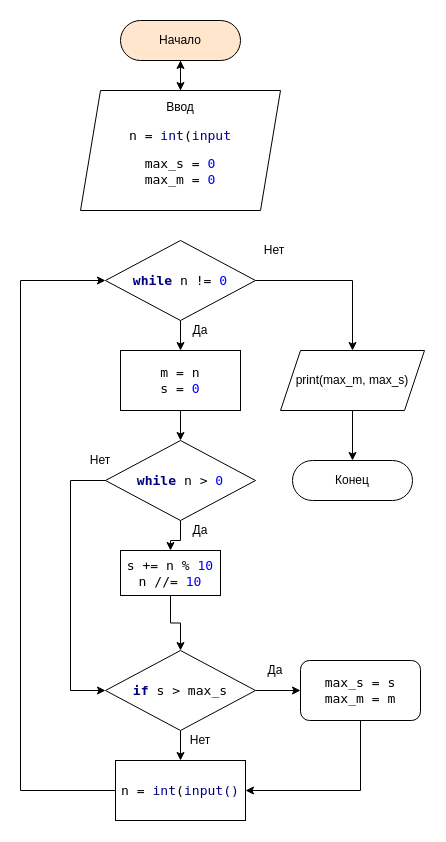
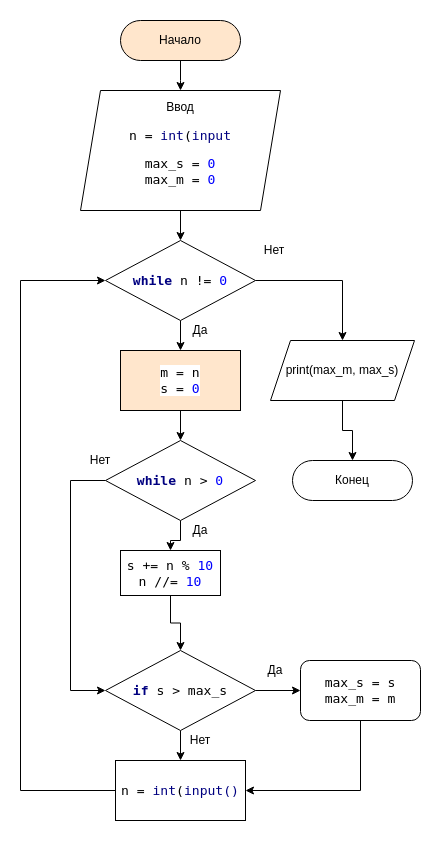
(181, 90) -> (181, 230)
(181, 381) -> (181, 381)
(353, 381) -> (343, 371)
